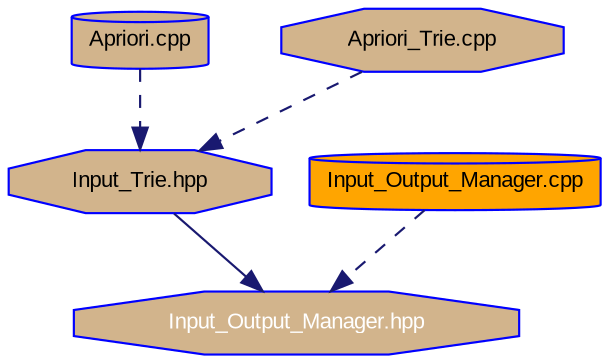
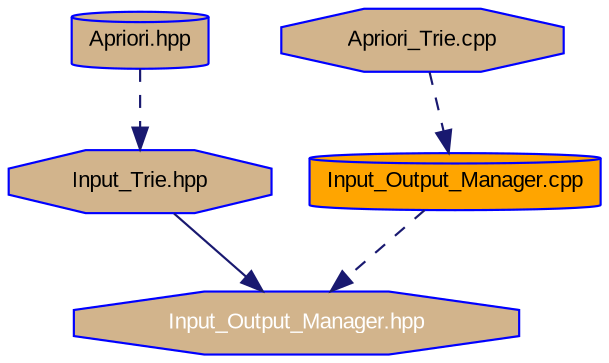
(140, 40) -> (140, 40)
(291, 106) -> (437, 102)
